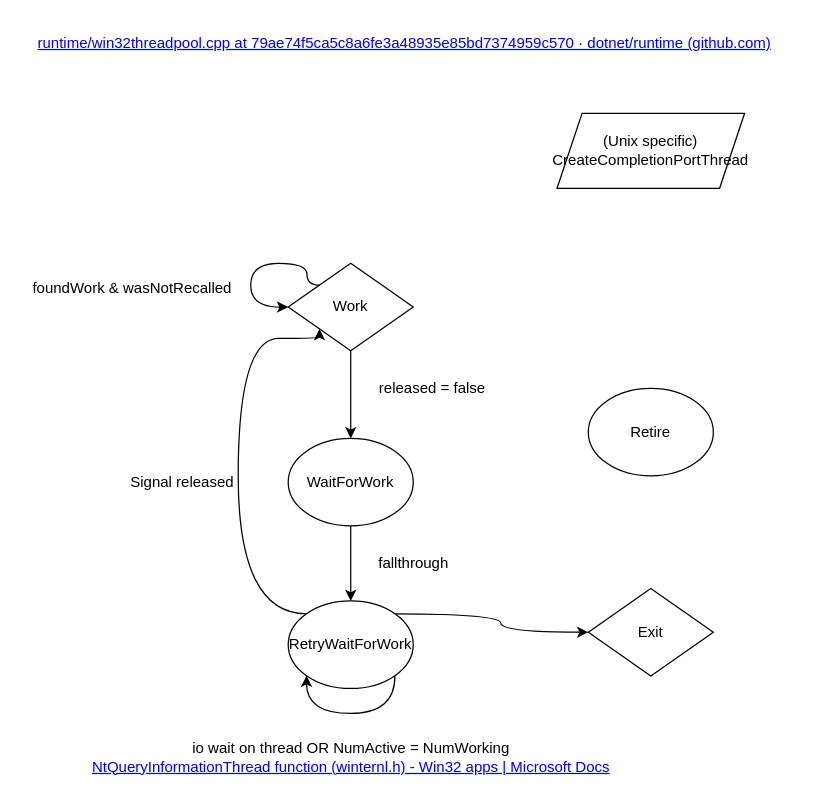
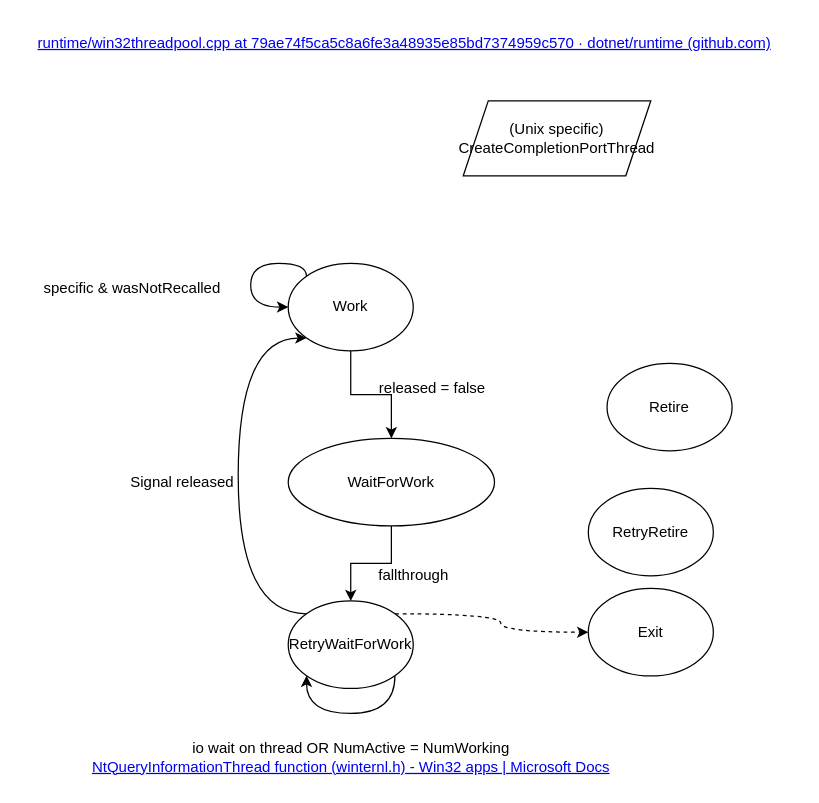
(651, 151) -> (557, 138)
(133, 288) -> (133, 288)
(351, 307) -> (351, 307)
(651, 432) -> (669, 407)
(351, 482) -> (391, 482)
none -> (651, 532)
(413, 563) -> (413, 576)
(489, 618) -> (489, 618)
(651, 632) -> (651, 632)
